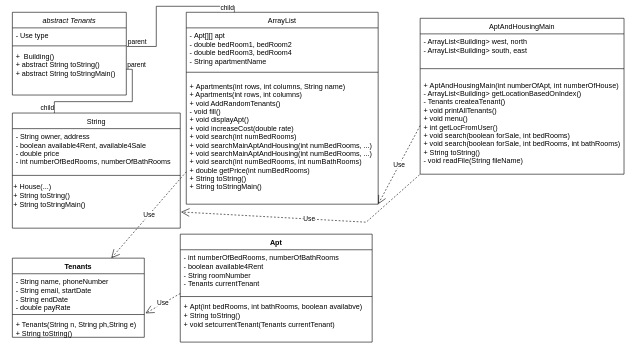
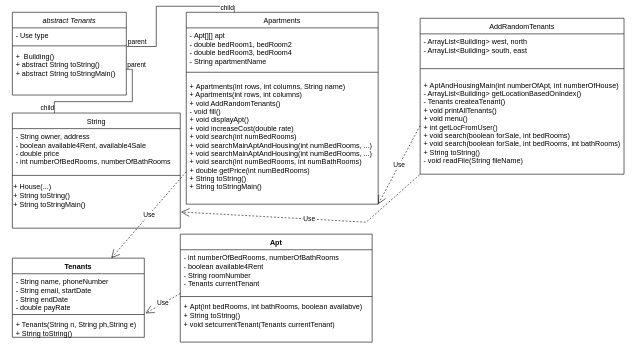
(282, 20) -> (282, 20)
(522, 26) -> (522, 26)
